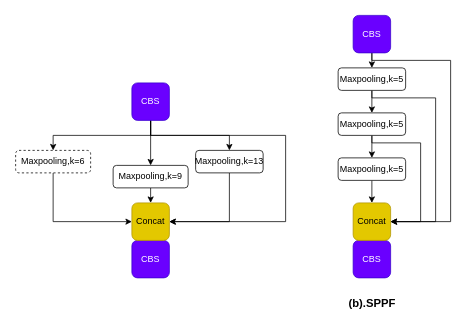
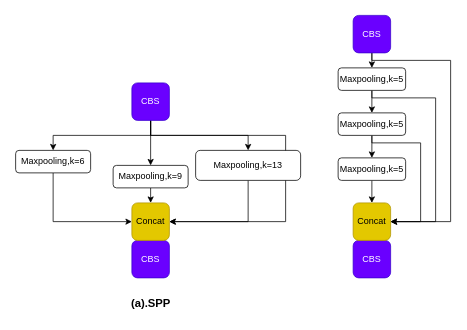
(53, 162) -> (53, 162)
(229, 162) -> (248, 165)
none -> (150, 303)
(372, 303) -> none
